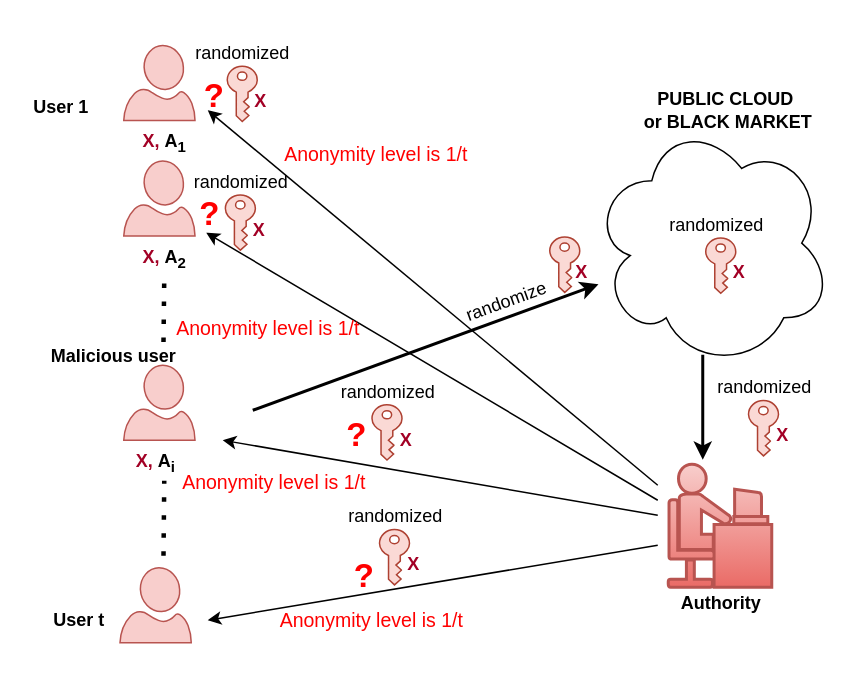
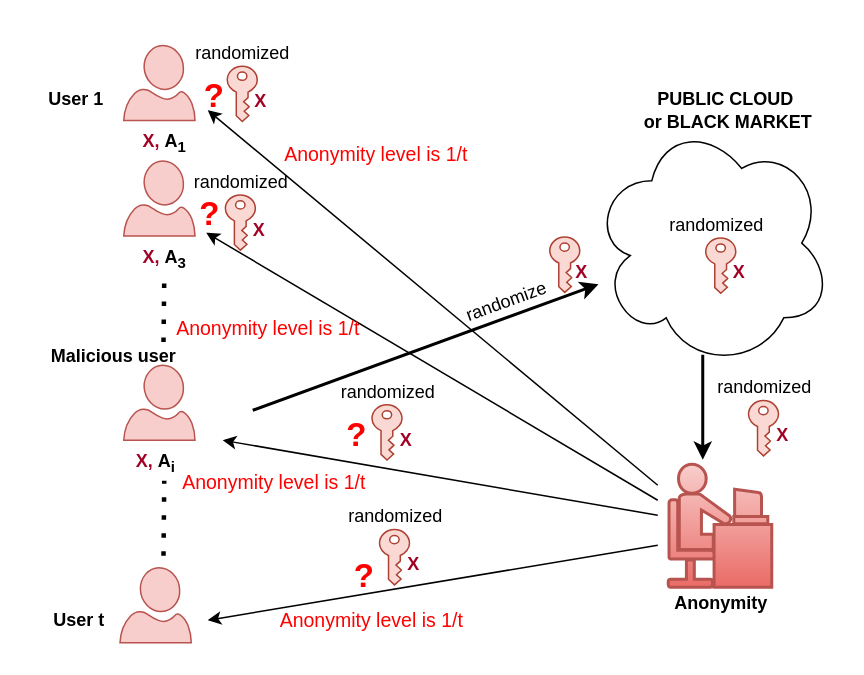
(61, 107) -> (76, 100)
(165, 259) -> (165, 259)
(722, 604) -> (722, 604)
